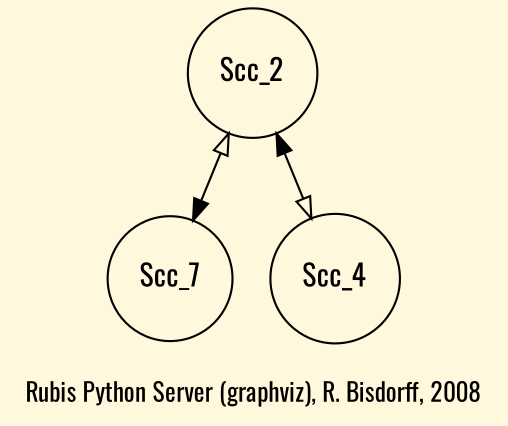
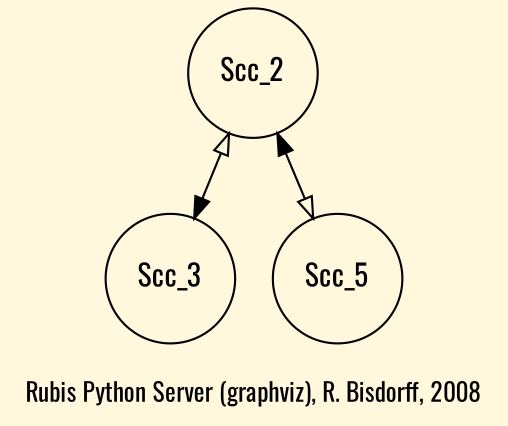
(170, 279) -> (170, 279)
(335, 279) -> (338, 279)
